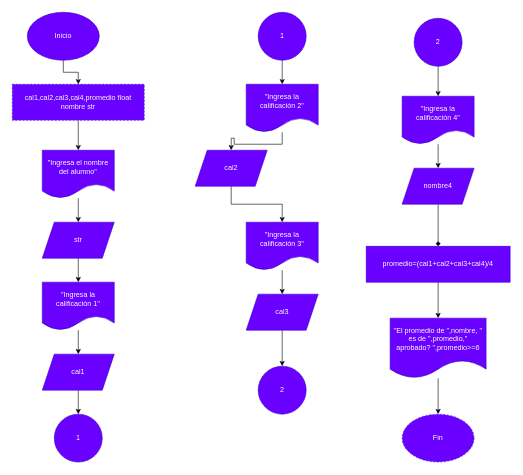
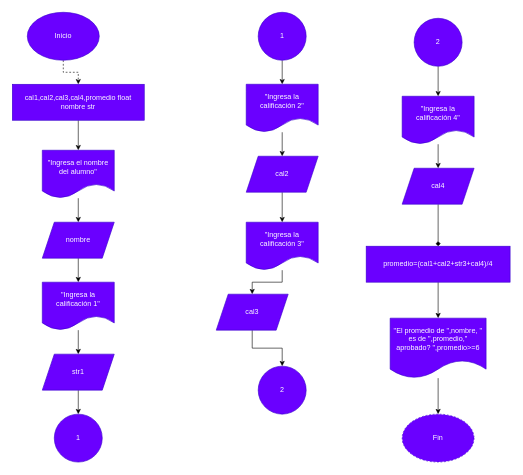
(68, 72) -> (68, 72)
(78, 102) -> (78, 102)
(231, 168) -> (282, 174)
(438, 186) -> (438, 186)
(78, 240) -> (78, 240)
(438, 264) -> (438, 264)
(282, 312) -> (252, 312)
(78, 372) -> (78, 372)
